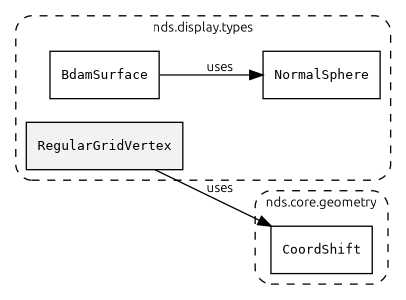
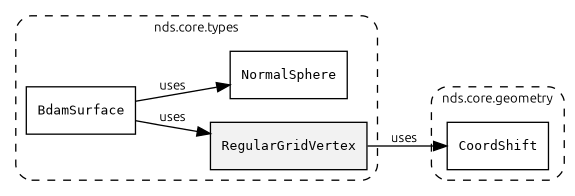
(203, 28) -> (197, 28)
none -> (166, 126)
